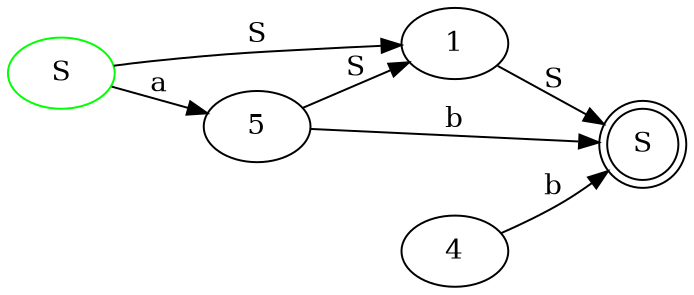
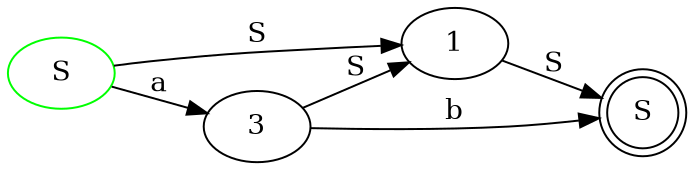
(257, 127) -> (257, 127)
(455, 251) -> none
